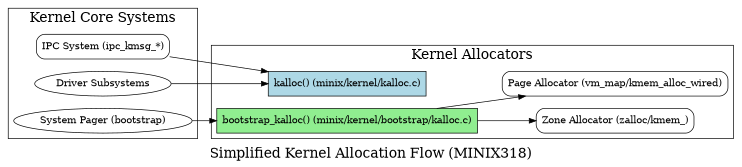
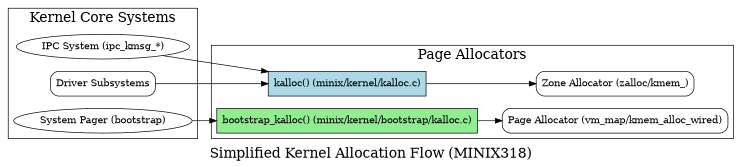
(103, 47) -> (103, 47)
(472, 56) -> (472, 56)
(103, 84) -> (103, 84)
(503, 121) -> (478, 84)
